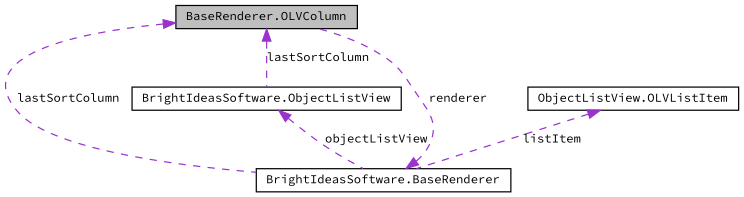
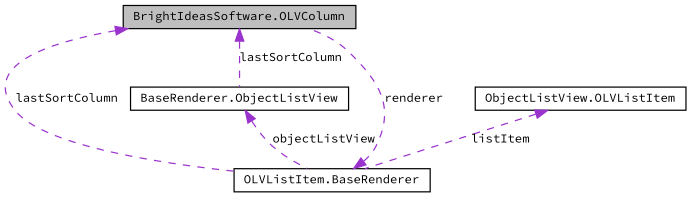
(267, 17) -> (240, 17)
(267, 99) -> (240, 99)
(384, 180) -> (332, 180)
